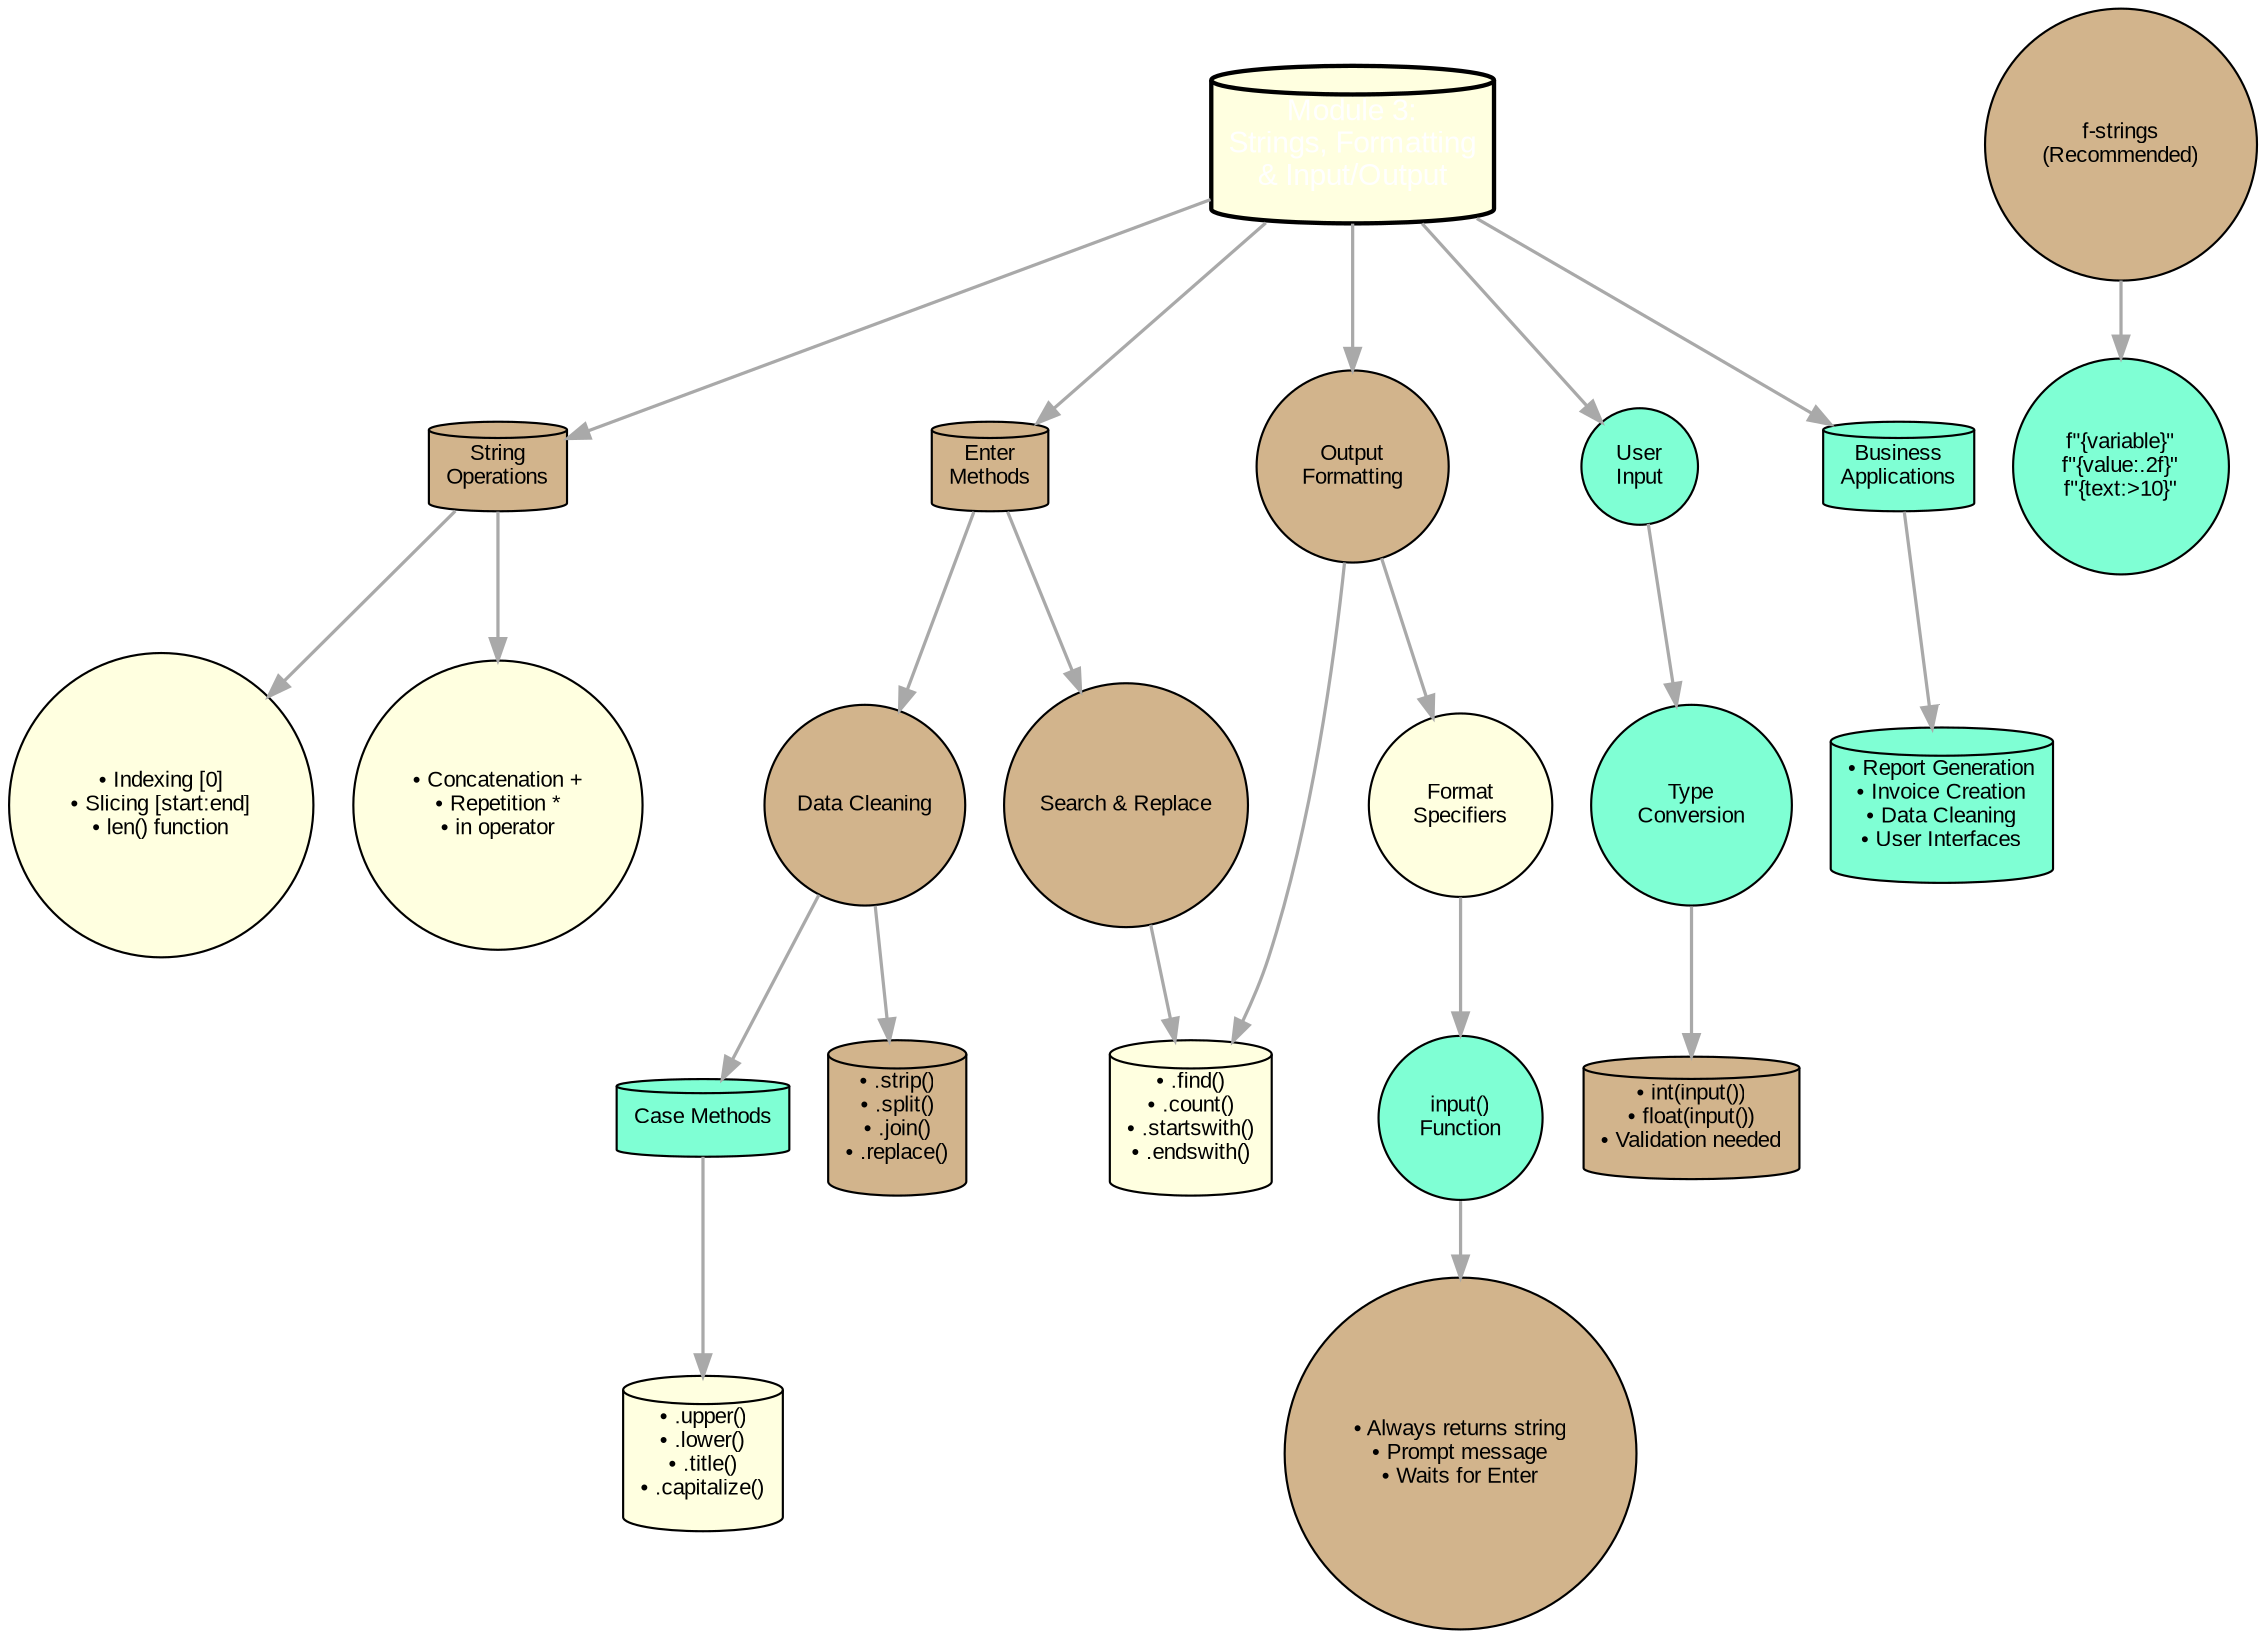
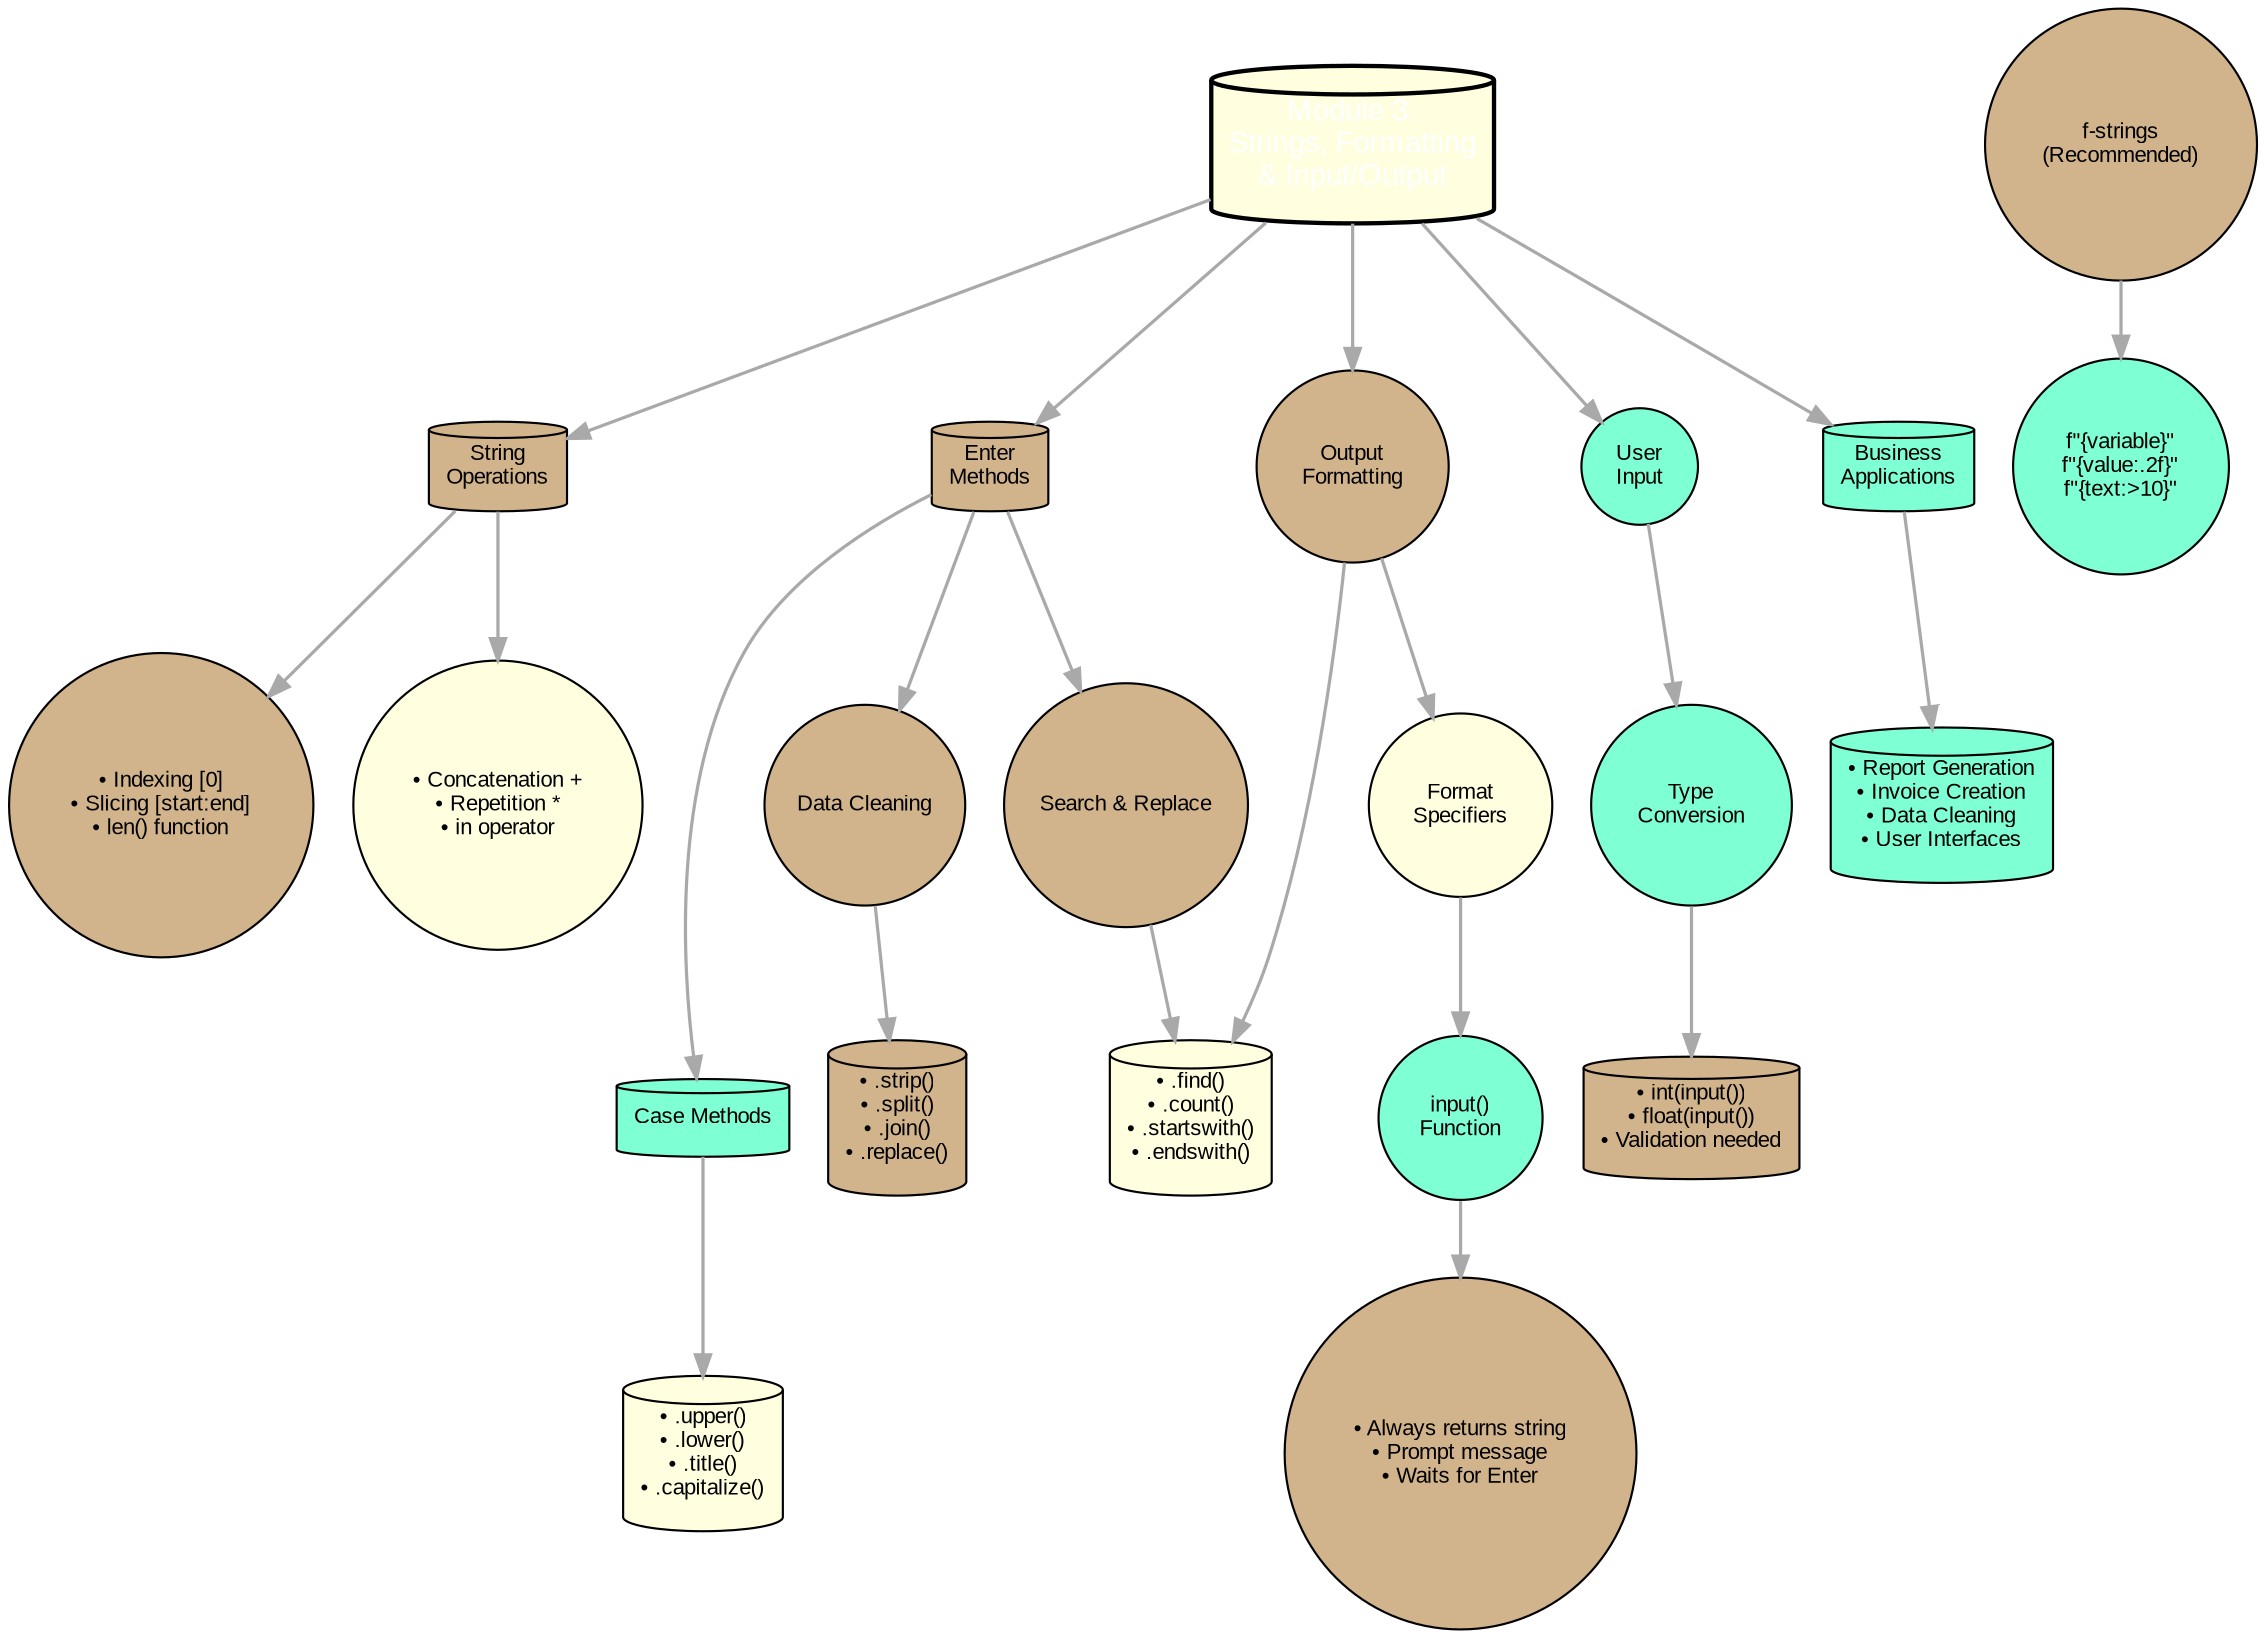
(161, 805) -> (161, 805)
(776, 977) -> (713, 729)
